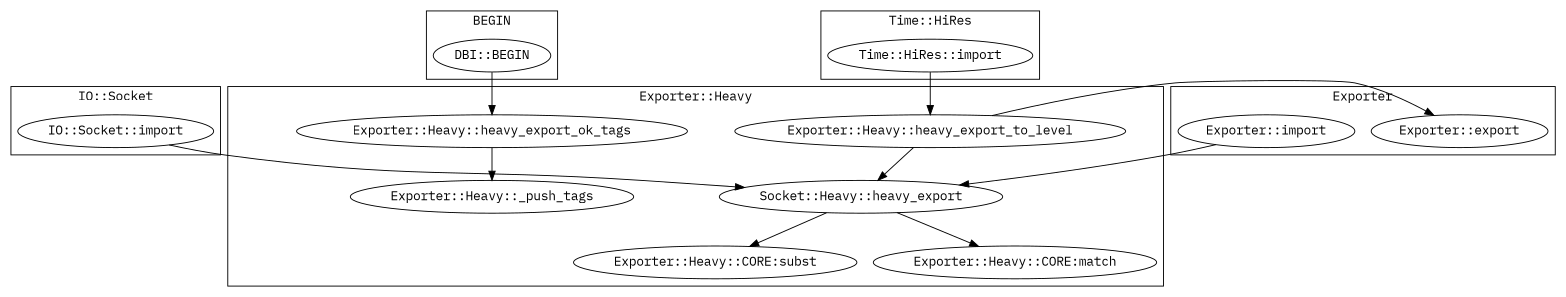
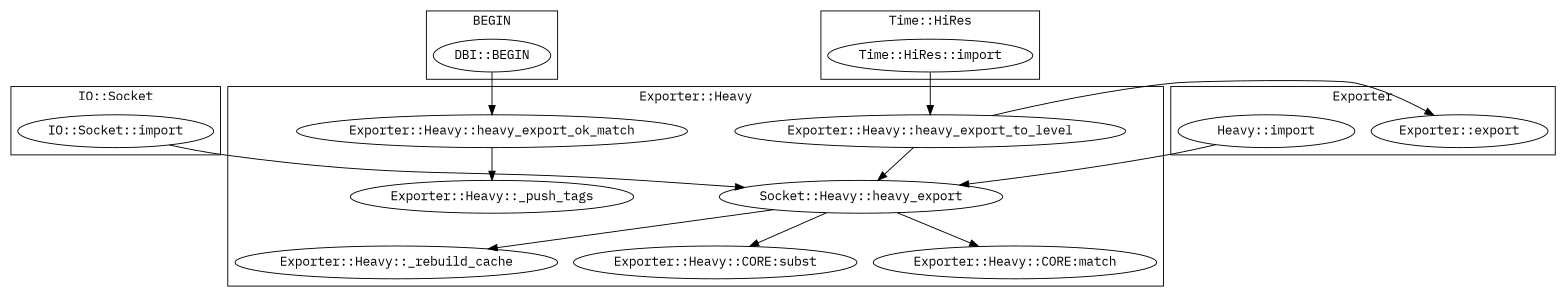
(492, 131) -> (492, 131)
(1266, 131) -> (1266, 131)
none -> (396, 262)
